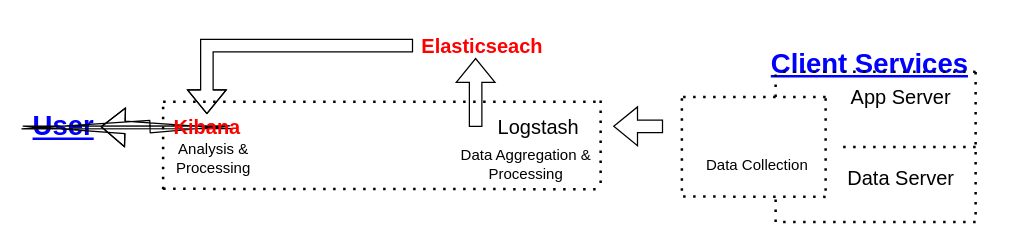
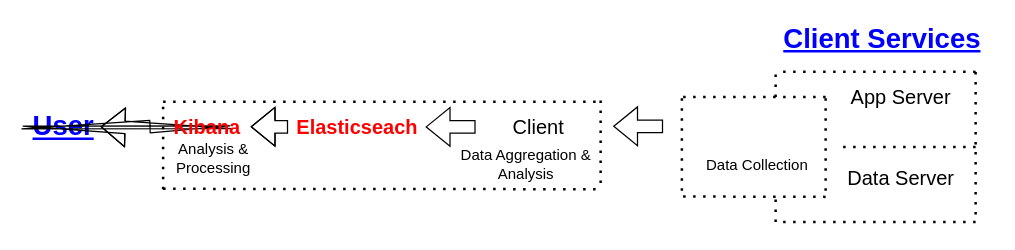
(482, 45) -> (357, 127)
(869, 64) -> (882, 39)
(539, 127) -> (539, 127)
(526, 164) -> (526, 164)
